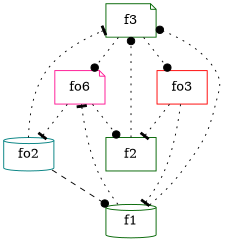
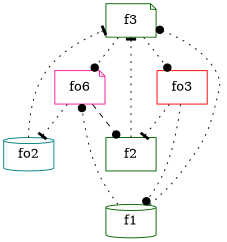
(131, 91) -> (131, 91)
(103, 118) -> (103, 118)
(171, 153) -> (171, 153)
(93, 159) -> (93, 159)
(77, 186) -> none
